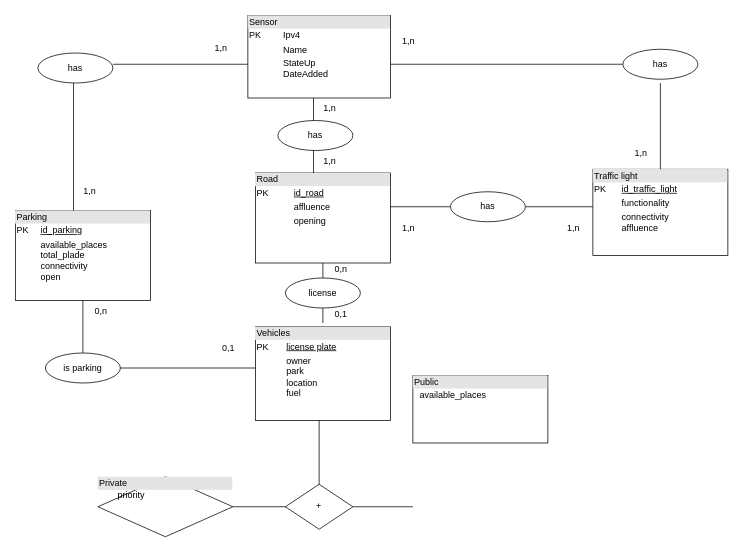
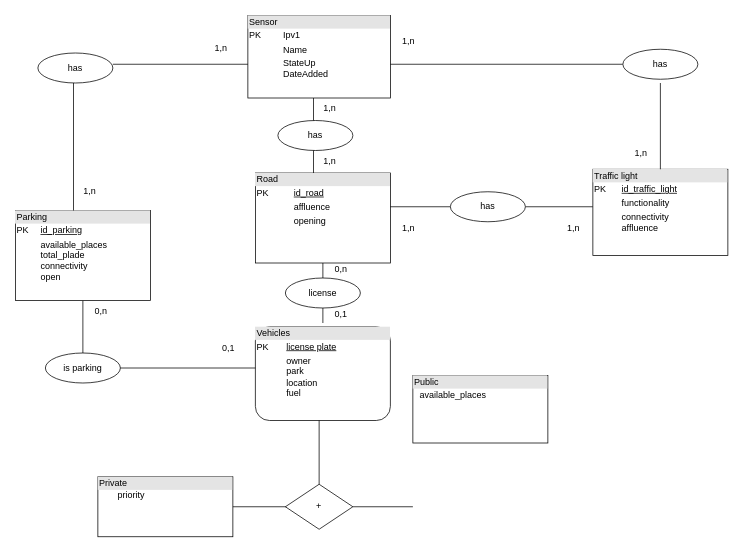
(271, 42) -> (271, 42)
(323, 374) -> (323, 374)
(165, 507) -> (165, 507)
